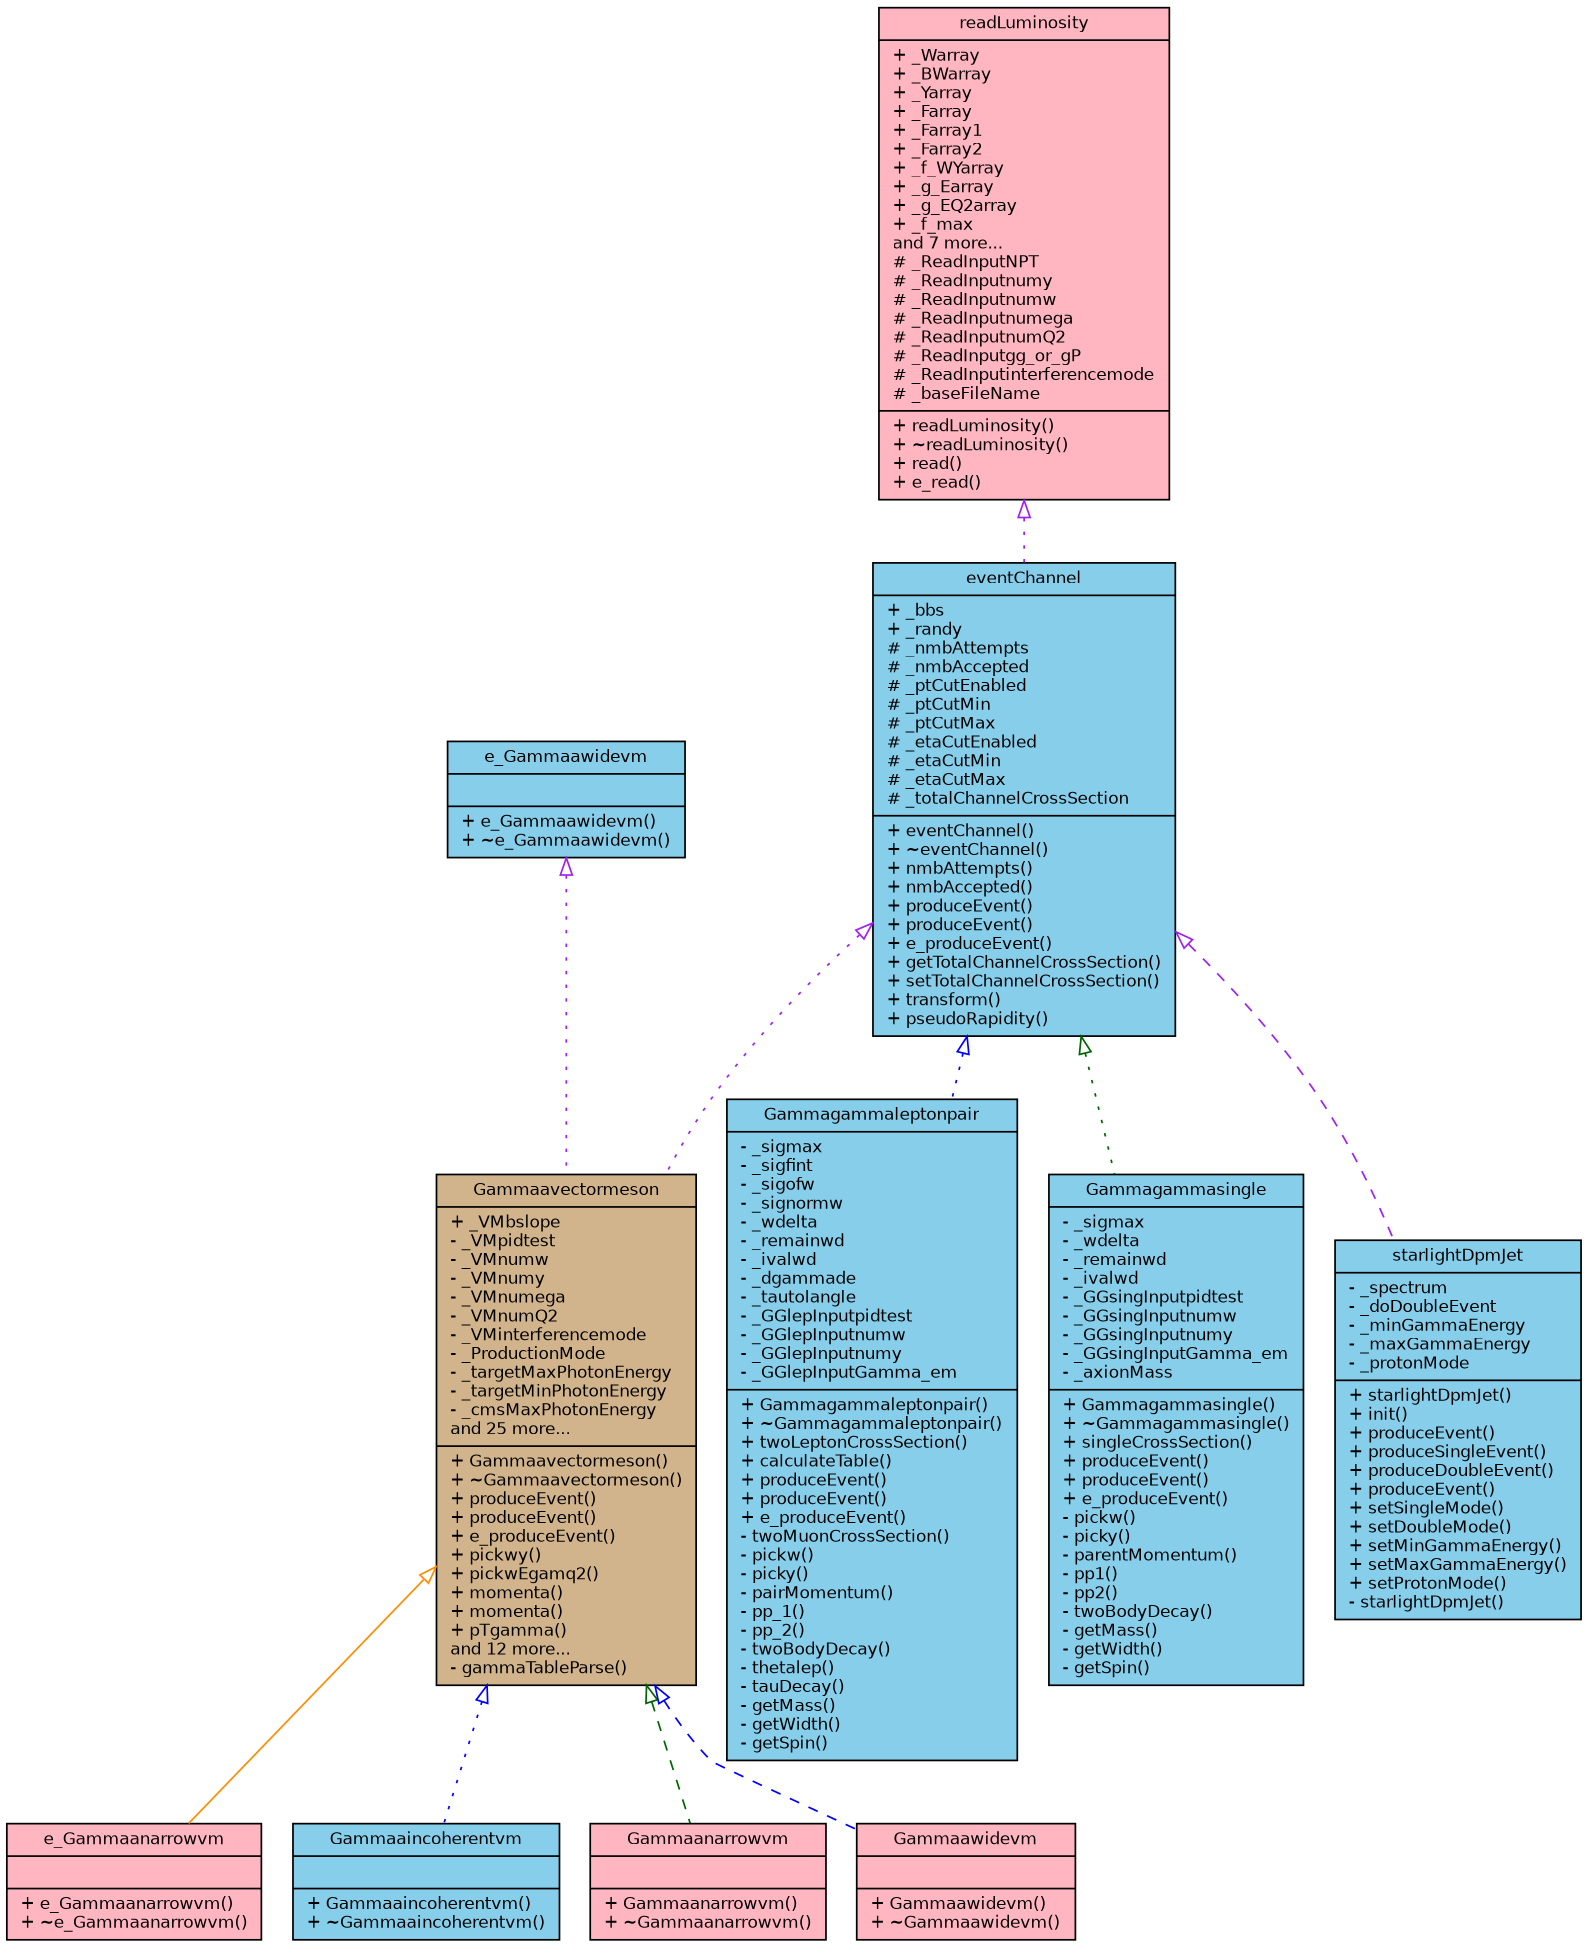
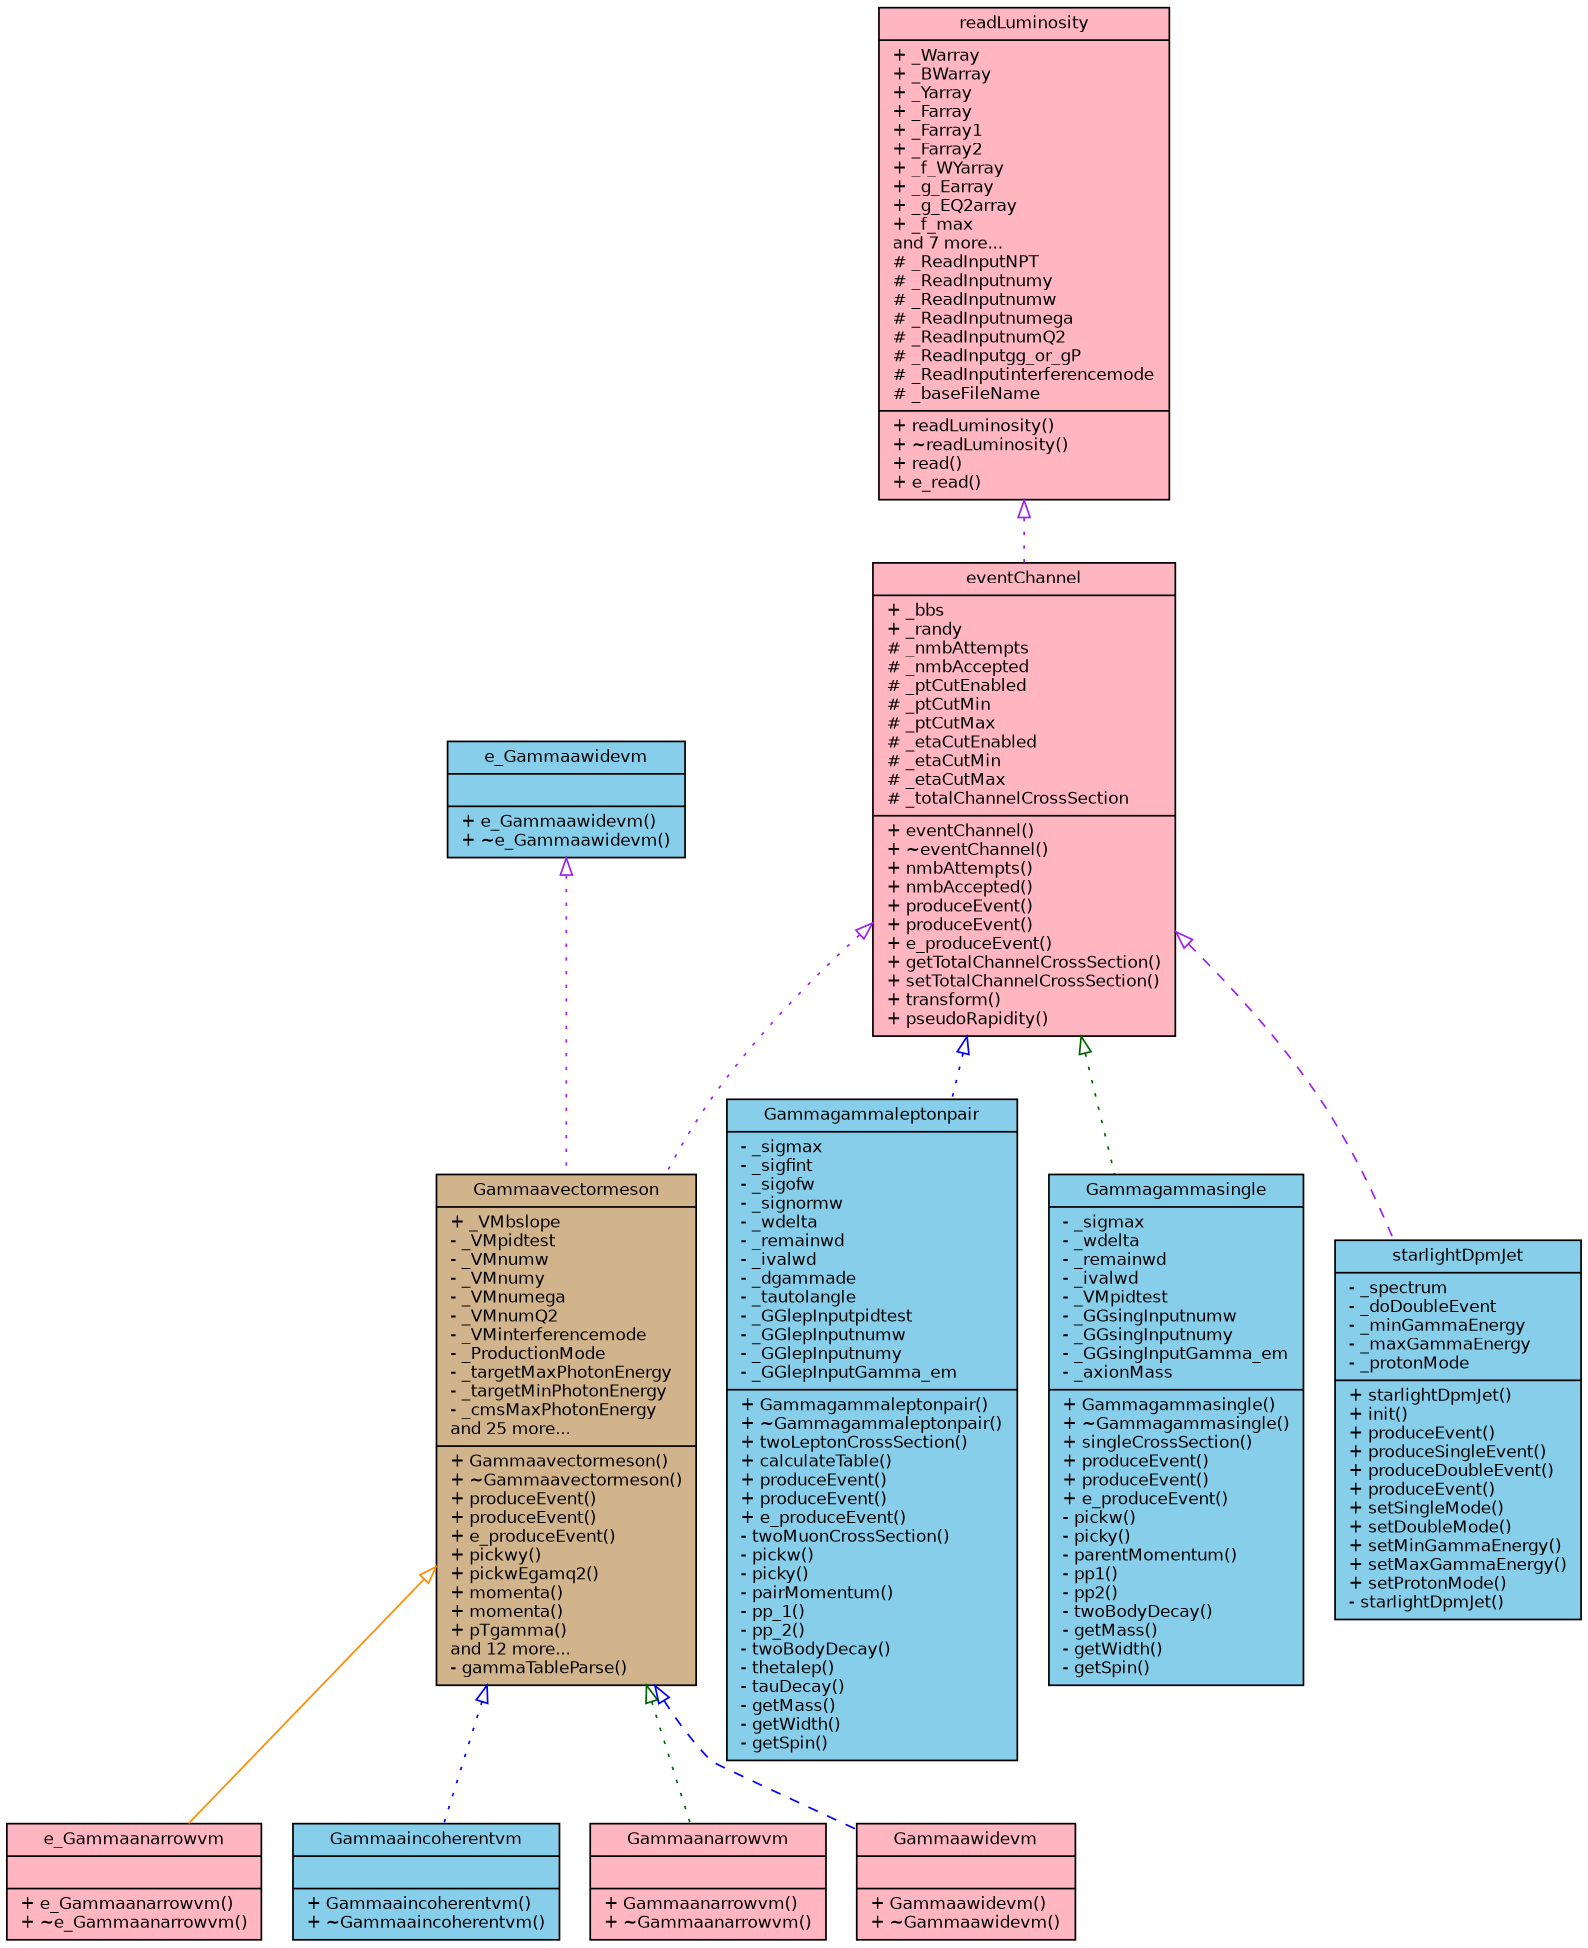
(1024, 800) -> (1024, 800)
(1153, 1297) -> (1116, 1297)
(671, 1762) -> (671, 1762)
